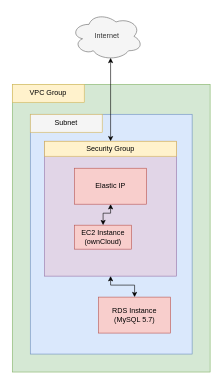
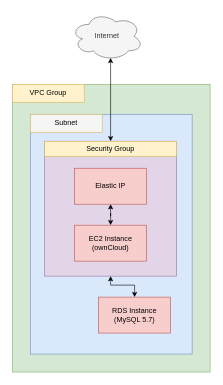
(103, 237) -> (111, 243)
